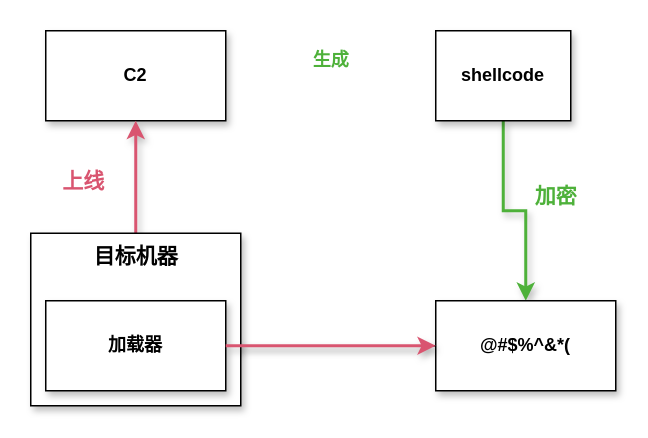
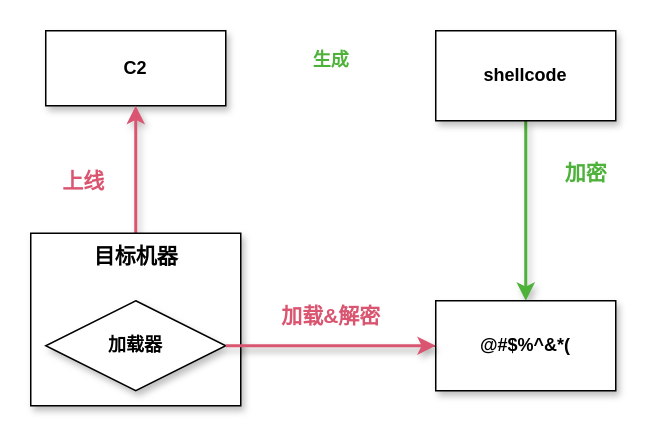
(136, 76) -> (136, 68)
(503, 76) -> (526, 76)
(556, 196) -> (586, 173)
none -> (331, 316)
(136, 346) -> (136, 346)
